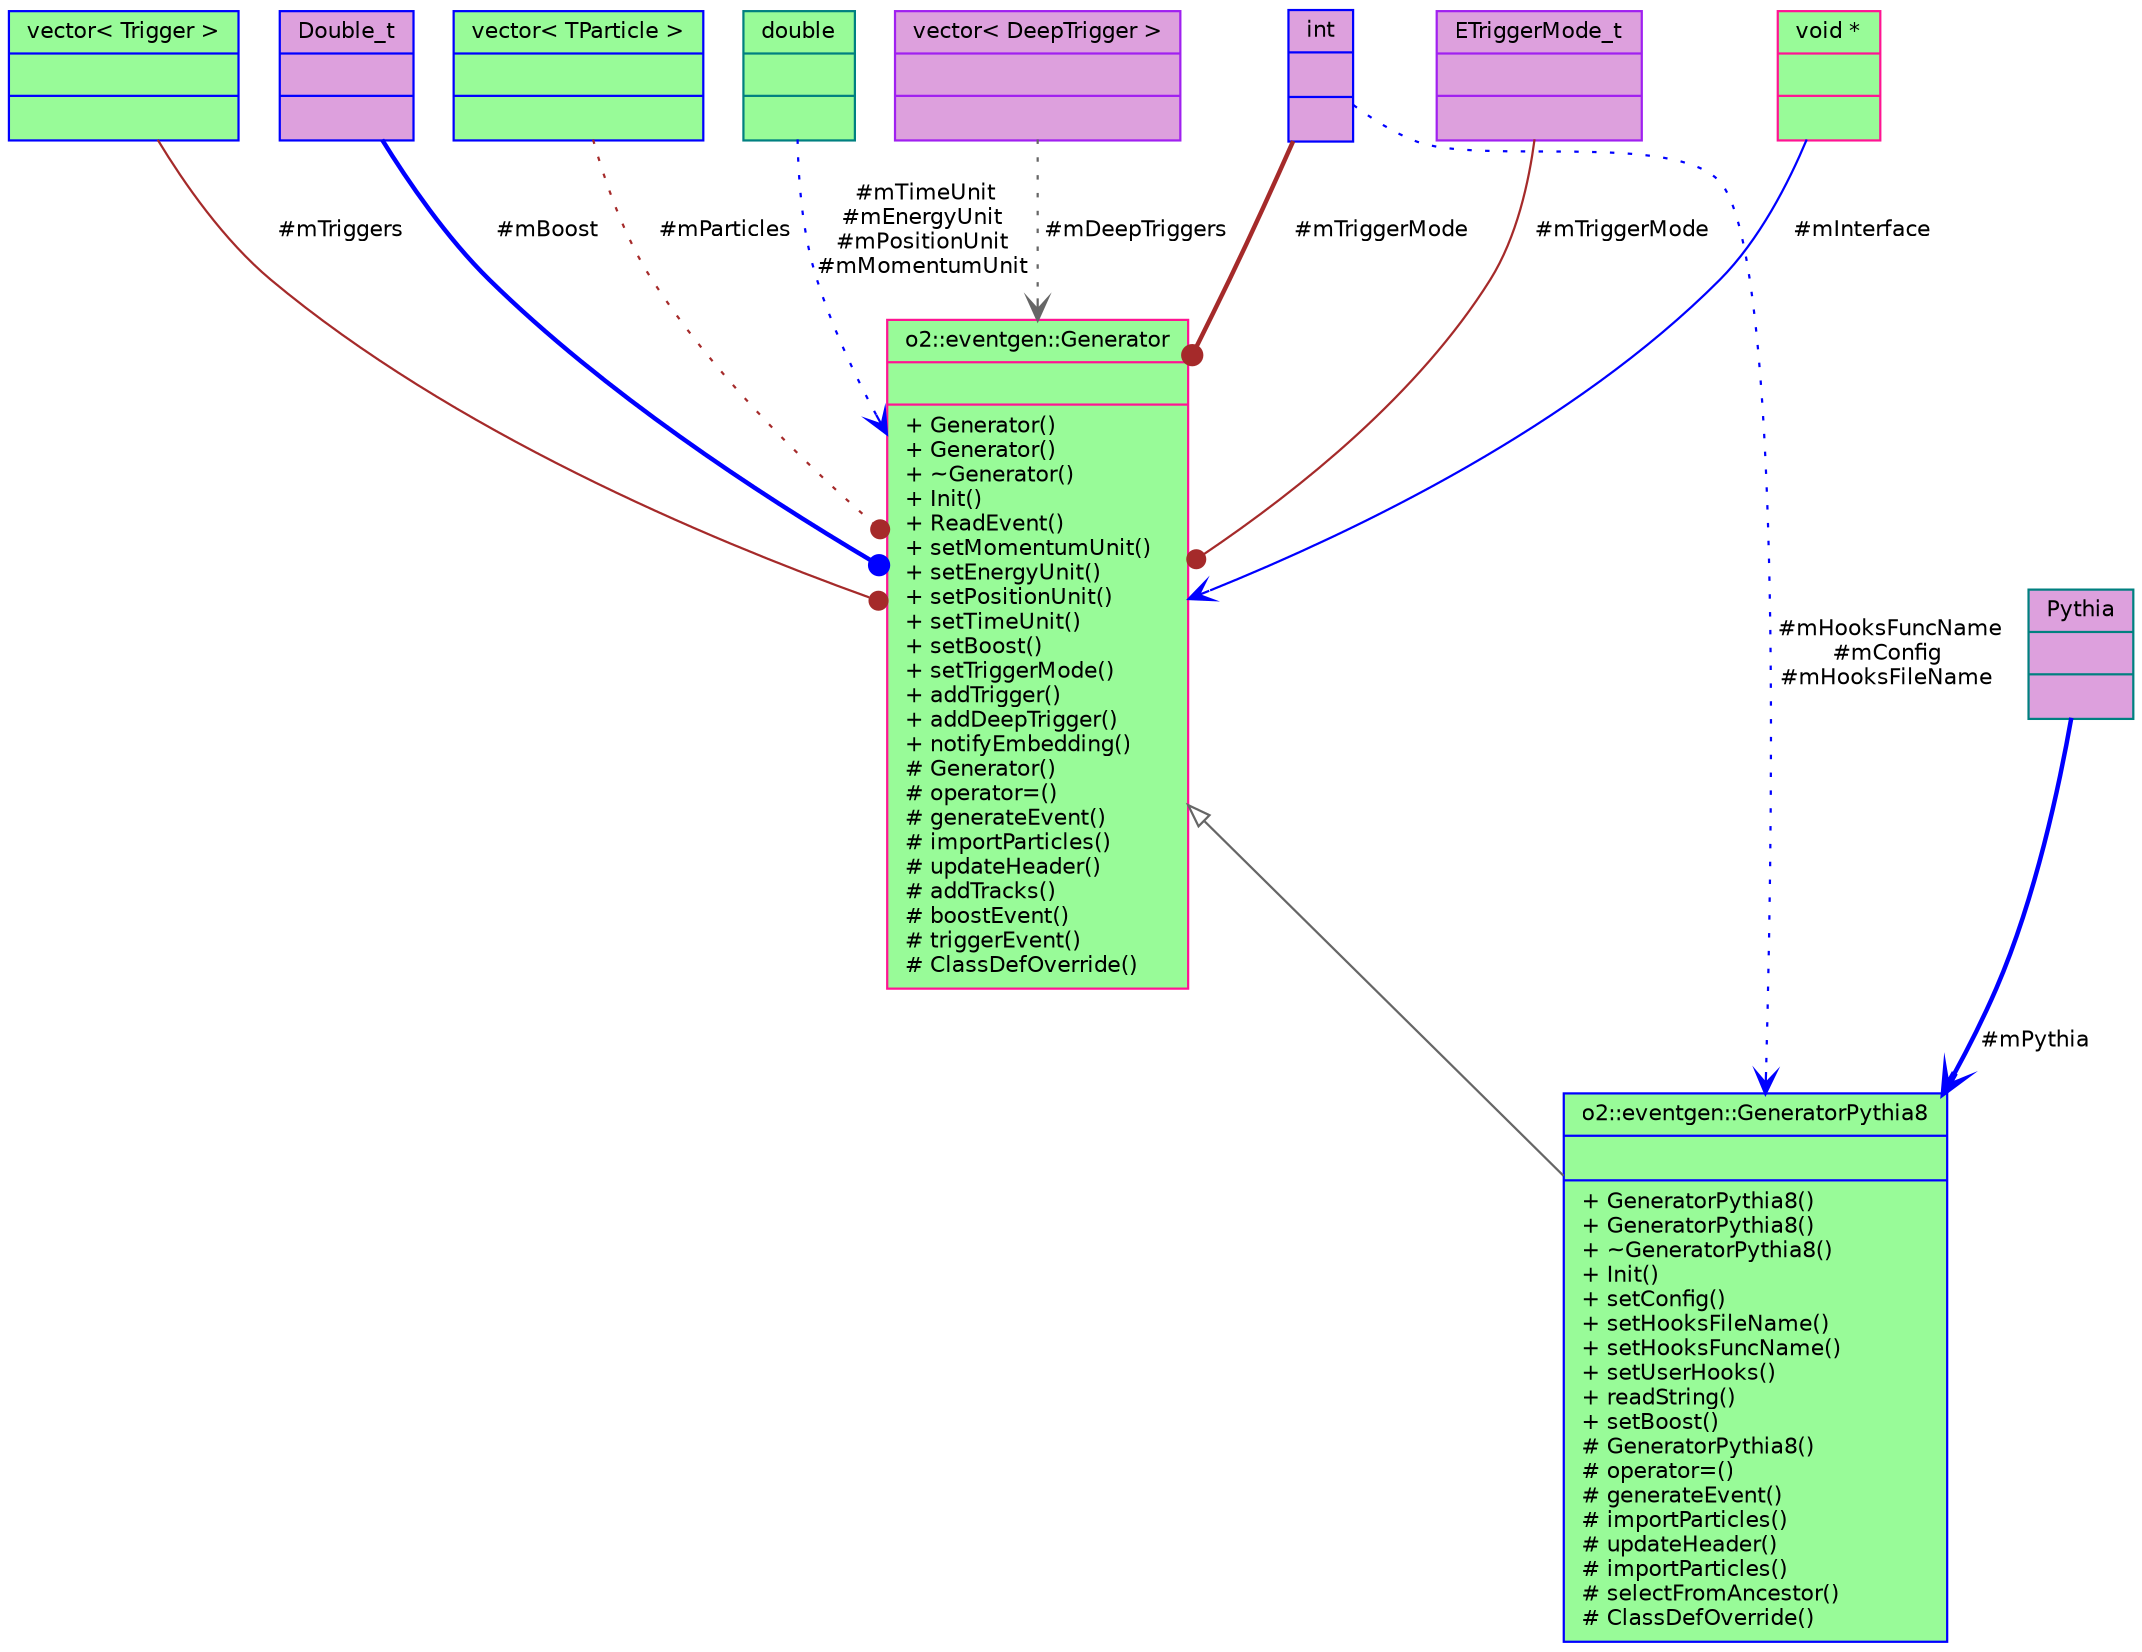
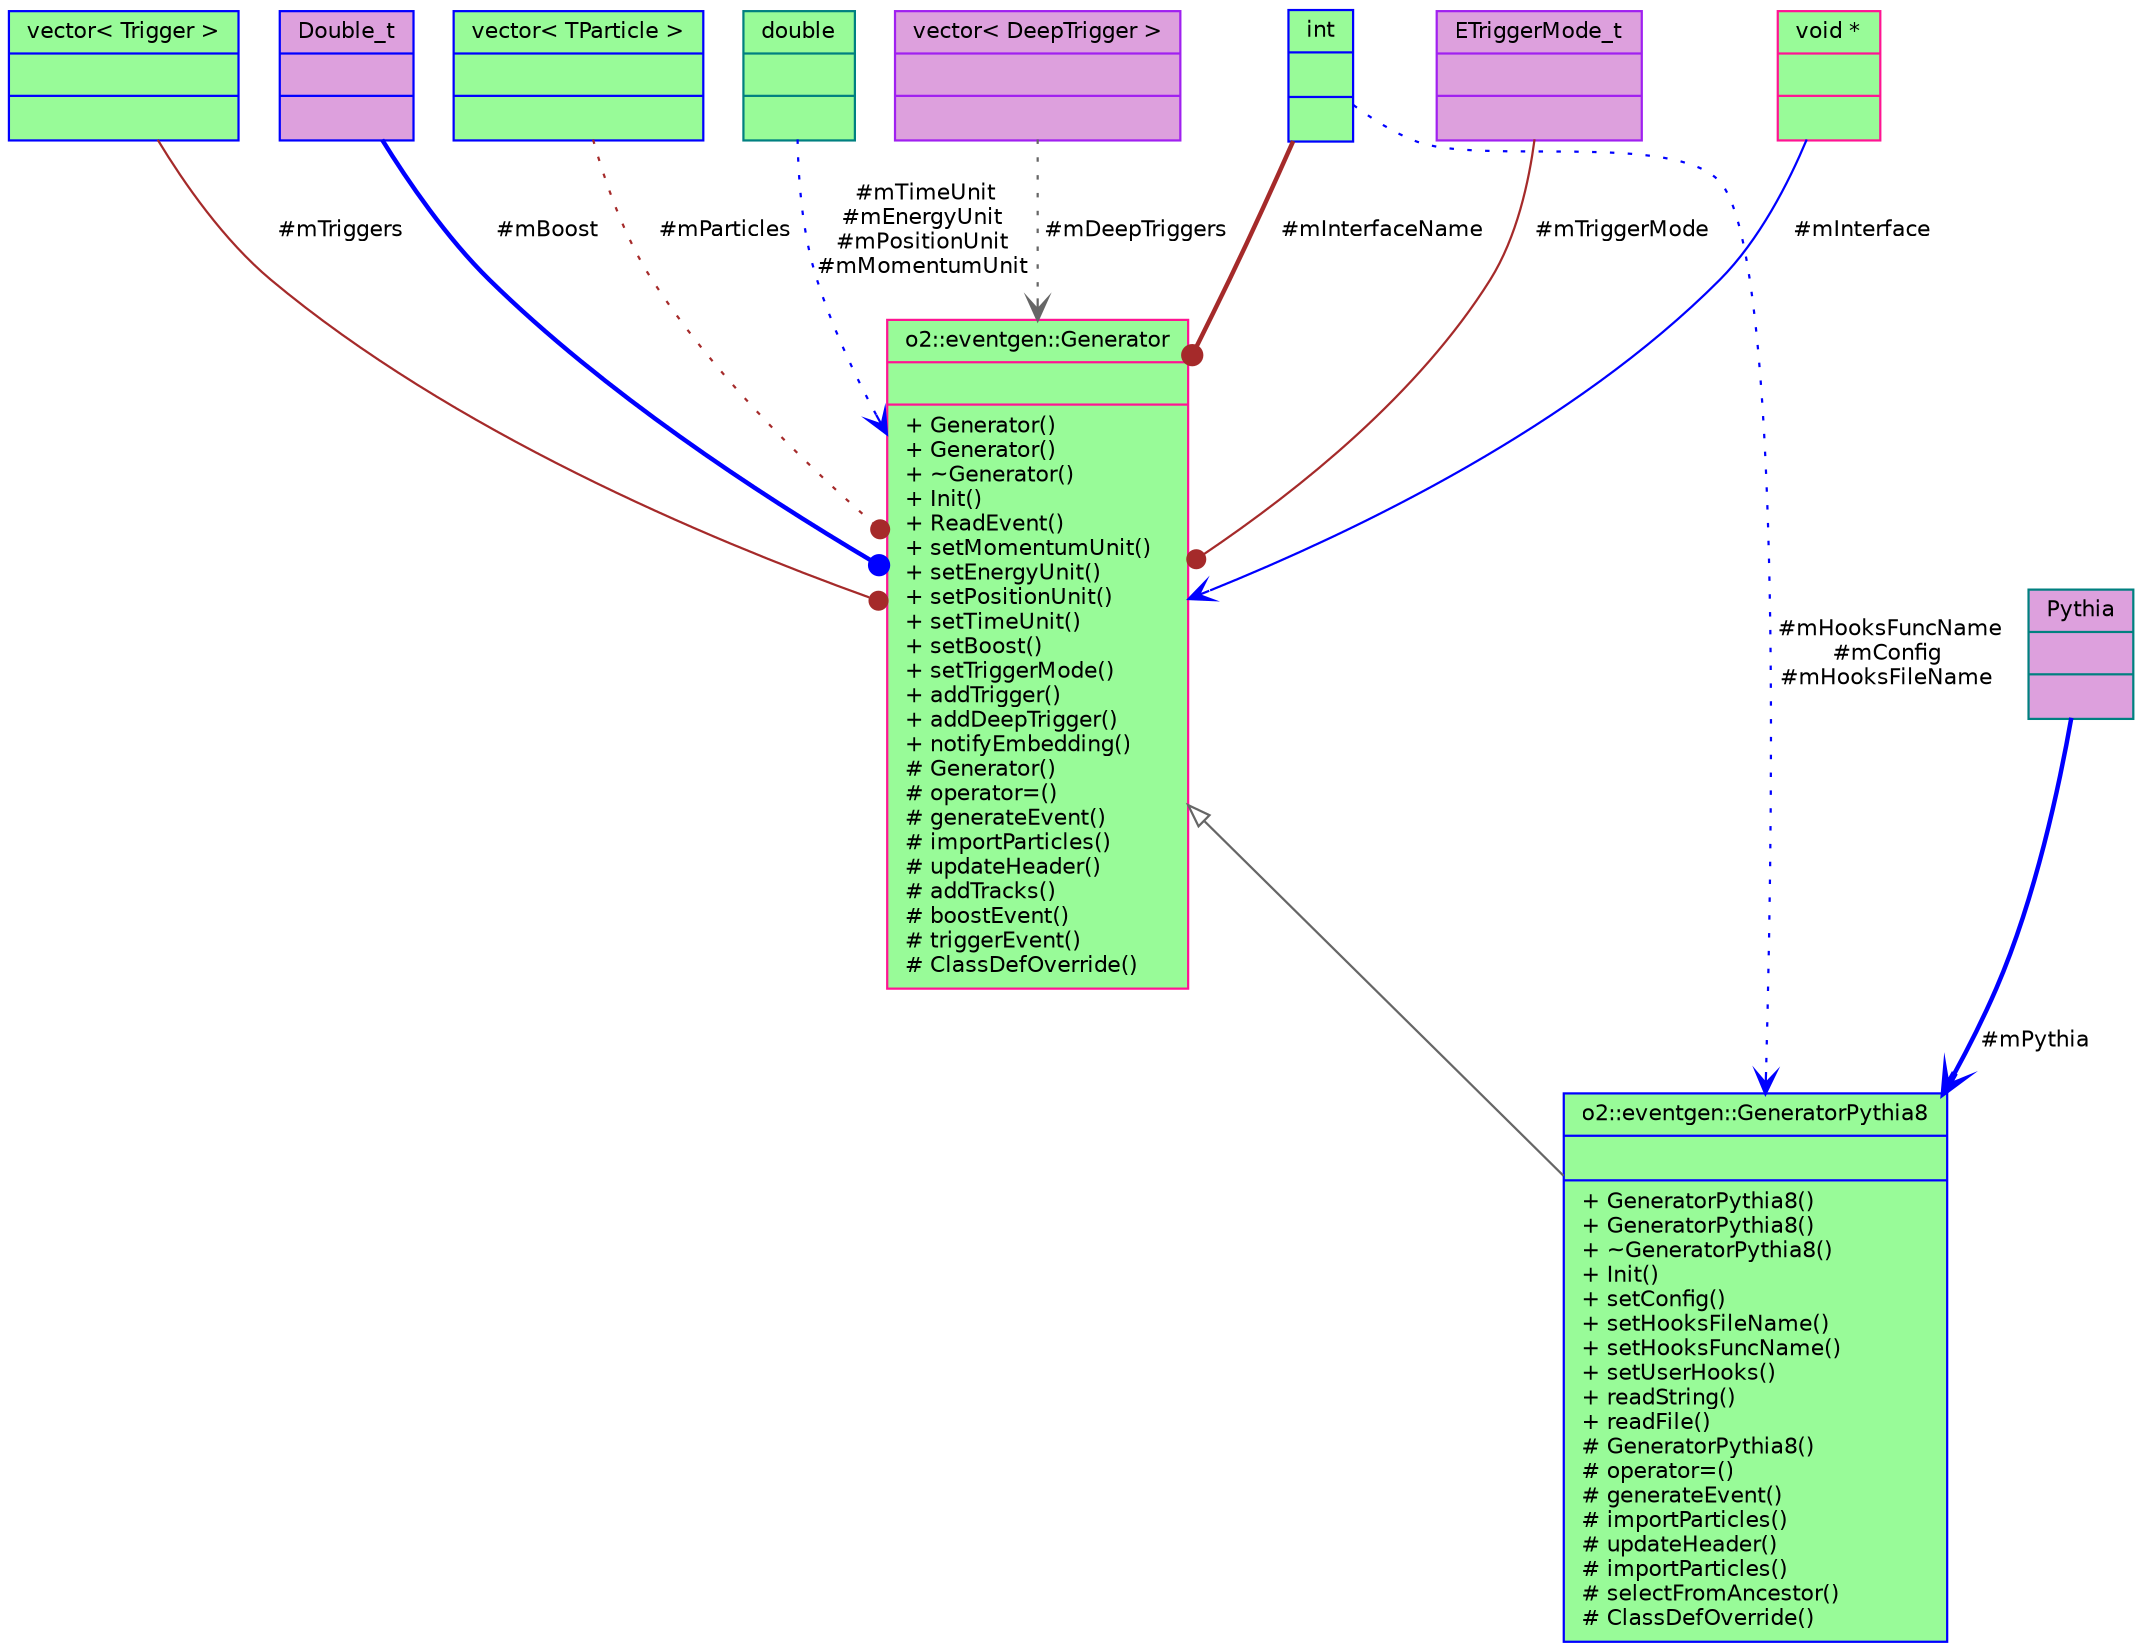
(1321, 76) -> (1321, 76)
(1379, 231) -> (1379, 231)
(1651, 1422) -> (1646, 1422)
